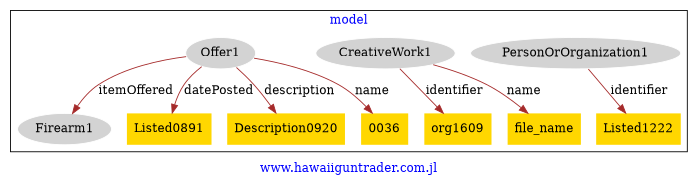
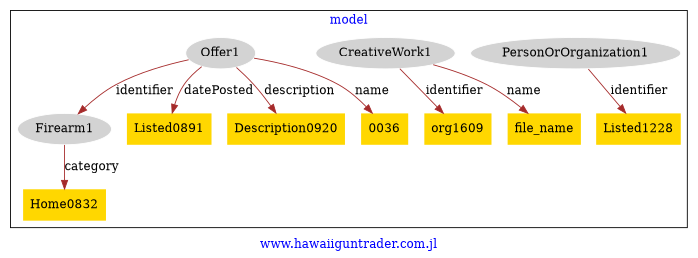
(136, 91) -> (145, 91)
(638, 129) -> (638, 129)
none -> (65, 205)
